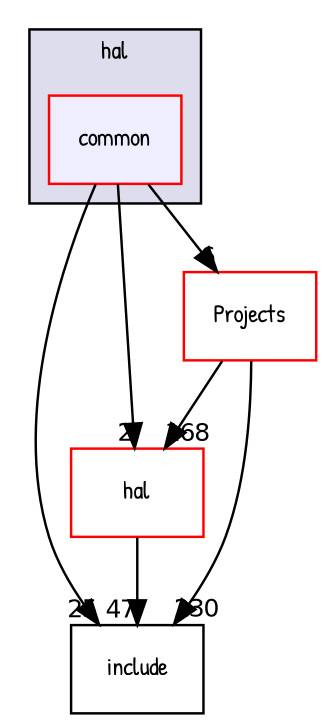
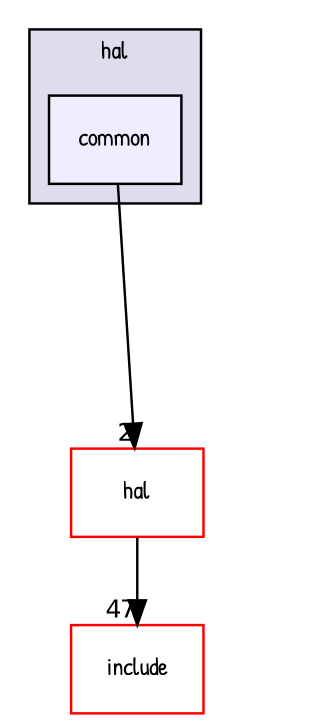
(115, 140) -> (115, 140)
(250, 316) -> none
(38, 395) -> none
(137, 669) -> (137, 669)
